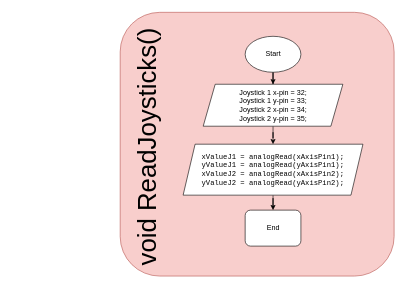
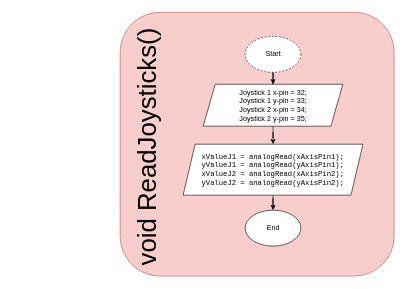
(273, 54) -> (273, 54)
(273, 228) -> (273, 228)
